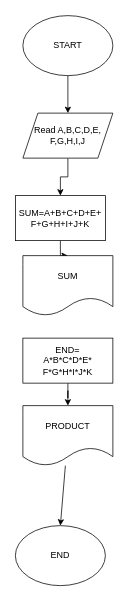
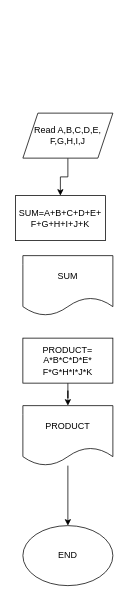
(68, 45) -> none
(68, 76) -> none
(60, 248) -> none
(68, 360) -> (68, 360)
(60, 555) -> (68, 555)
